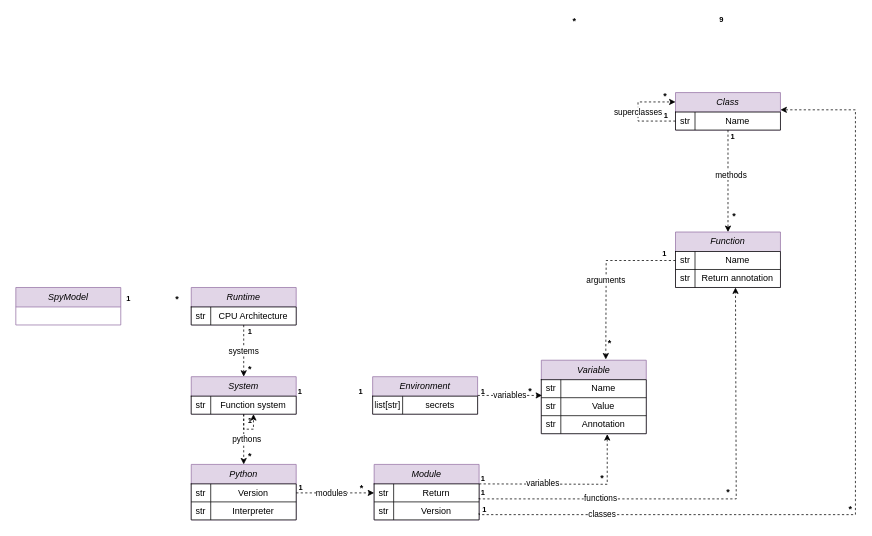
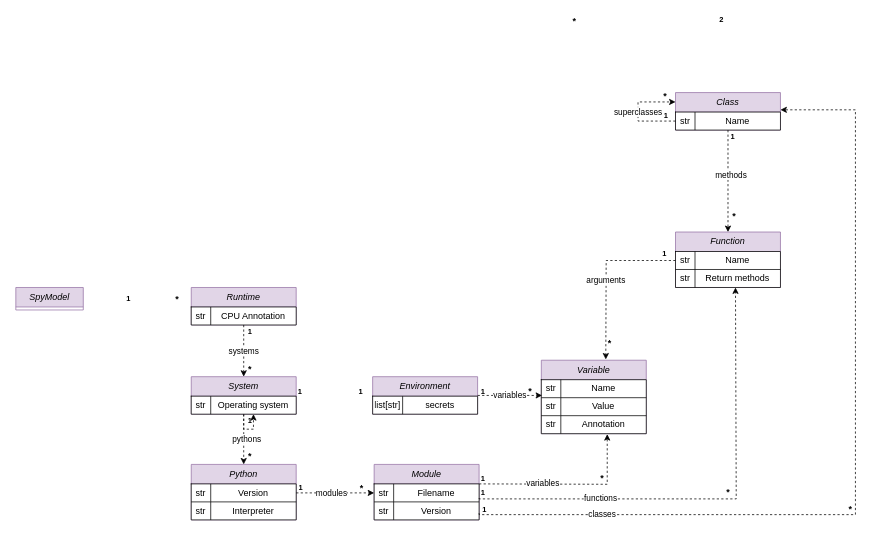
(722, 19) -> (722, 19)
(738, 279) -> (738, 279)
(68, 306) -> (49, 299)
(253, 316) -> (253, 316)
(253, 405) -> (253, 405)
(436, 493) -> (436, 493)
